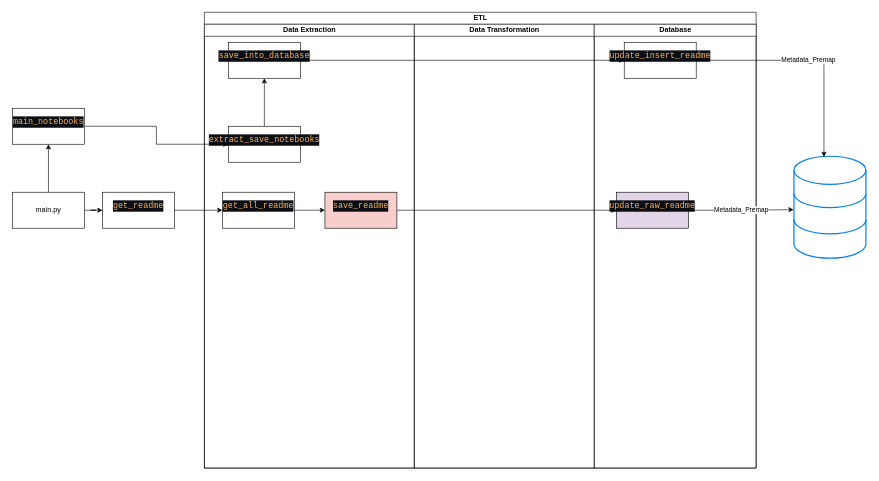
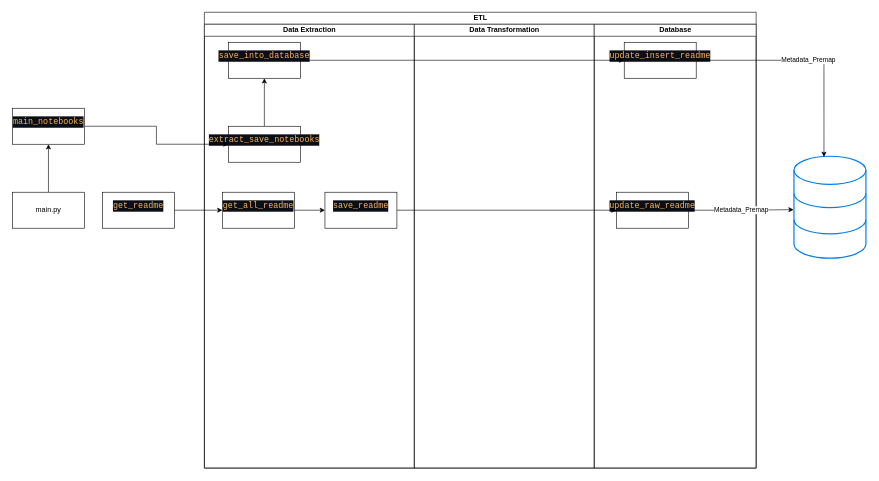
(93, 210) -> none
(361, 210) -> (361, 210)
(653, 210) -> (653, 210)
